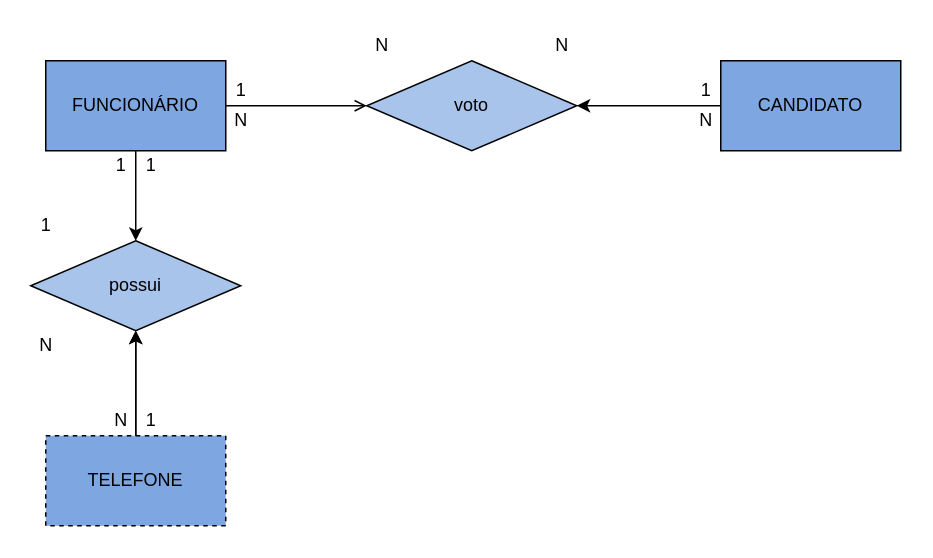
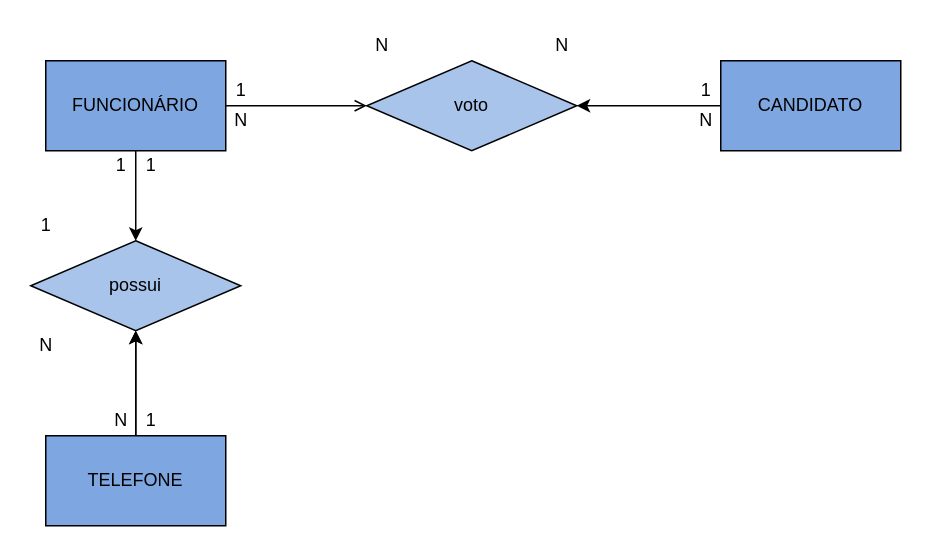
(136, 481) -> (136, 481)
